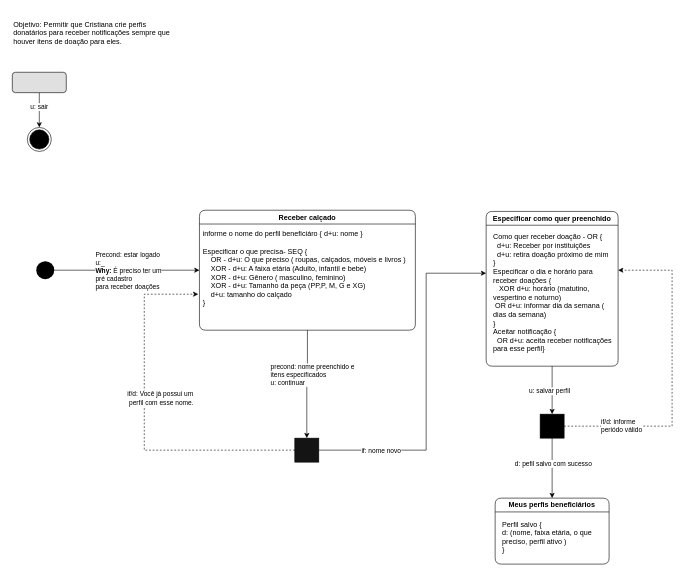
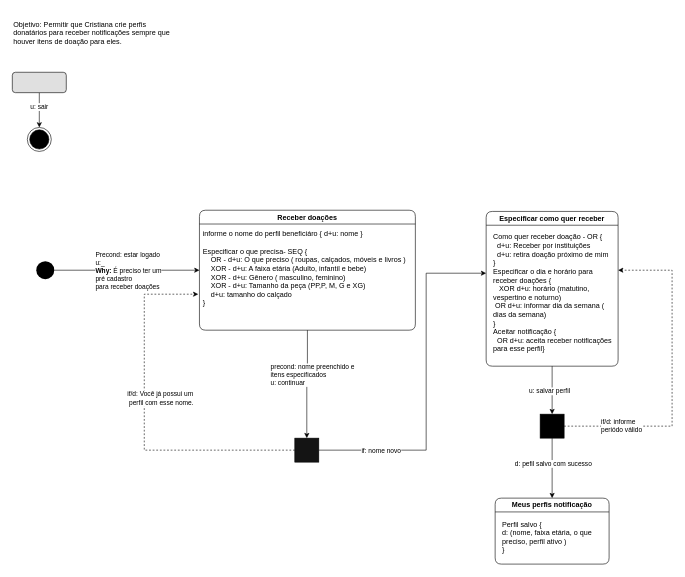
(308, 218) -> (308, 218)
(552, 219) -> (552, 219)
(552, 506) -> (552, 506)
